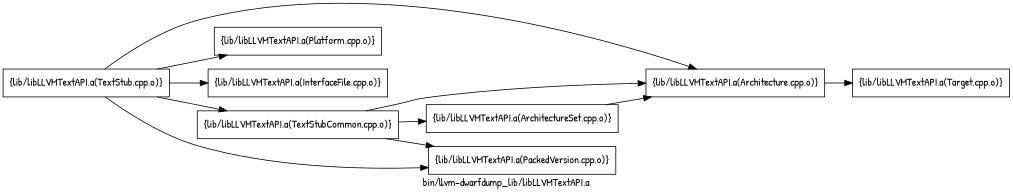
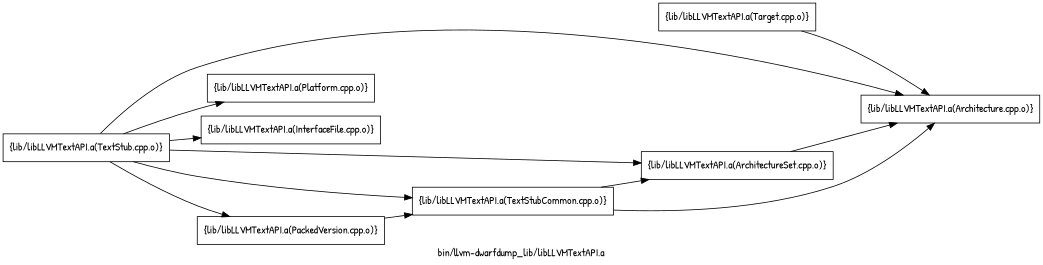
(835, 83) -> (864, 56)
(406, 142) -> (394, 217)
none -> (401, 156)
